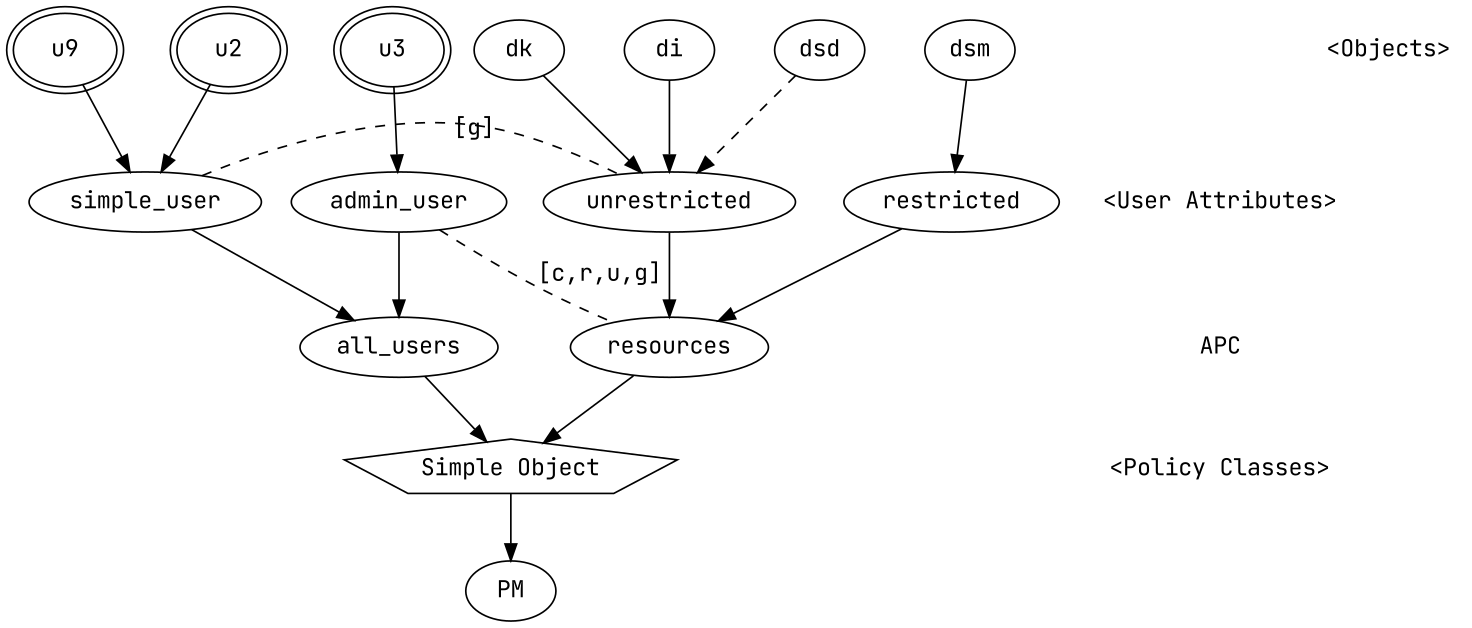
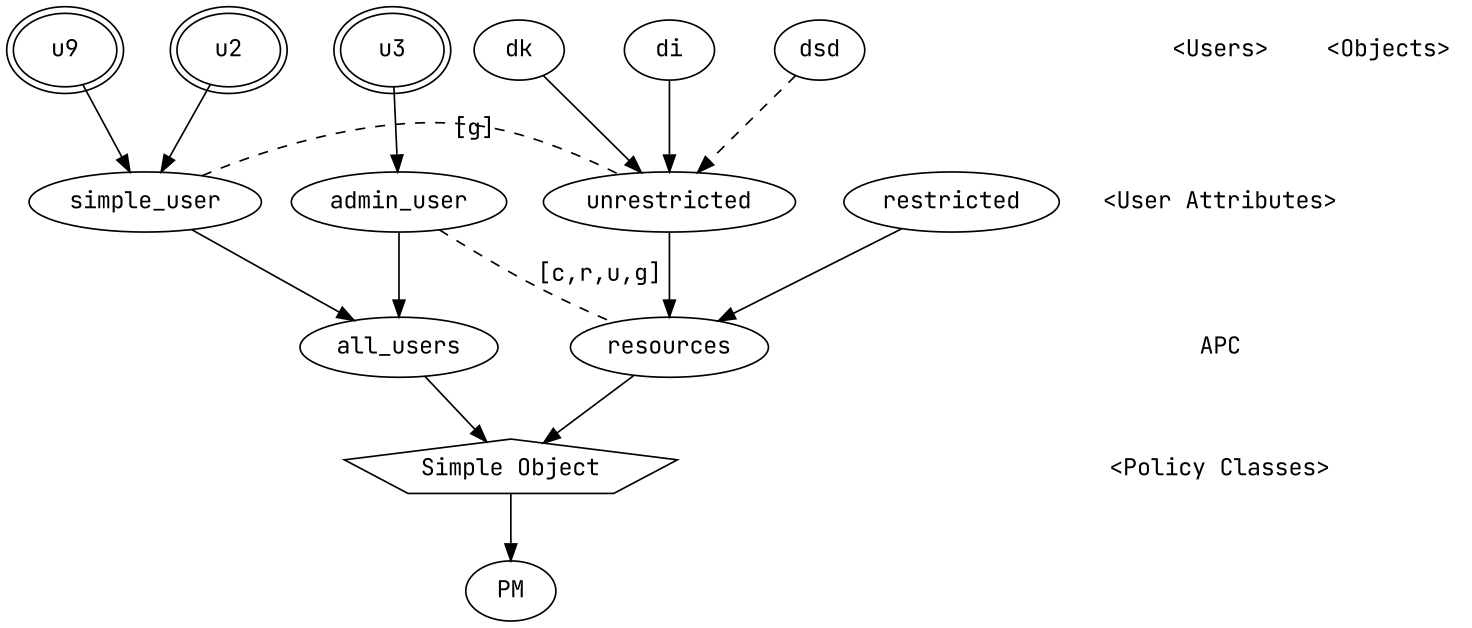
(970, 50) -> none
none -> (1220, 50)
